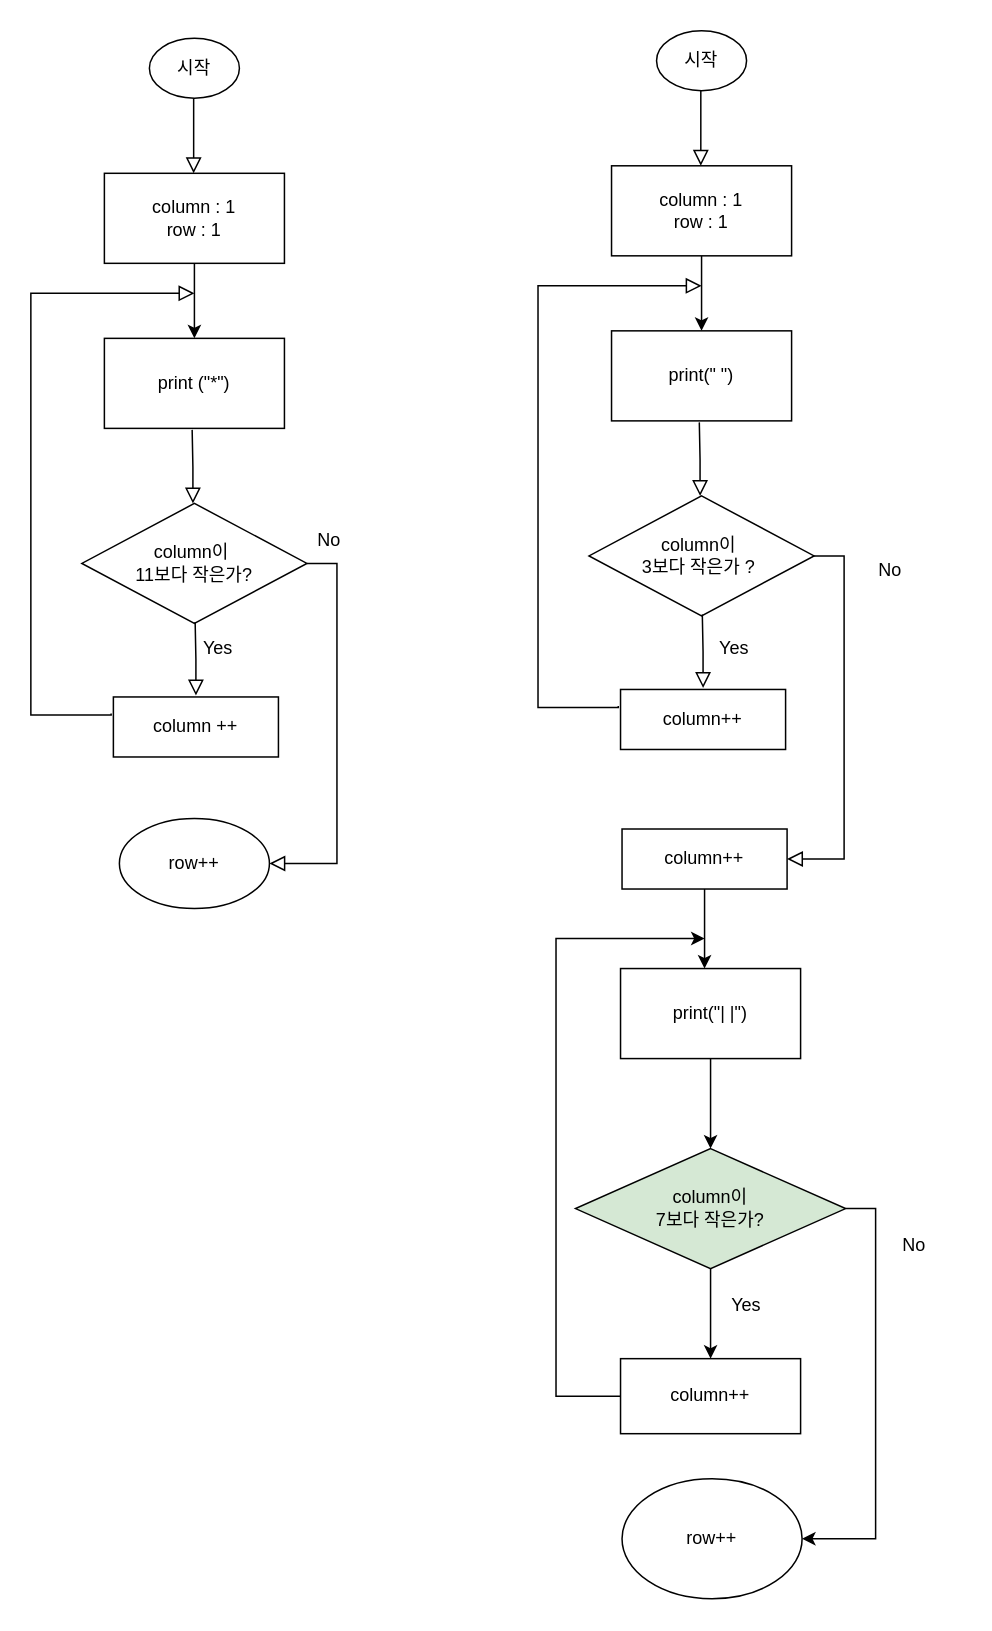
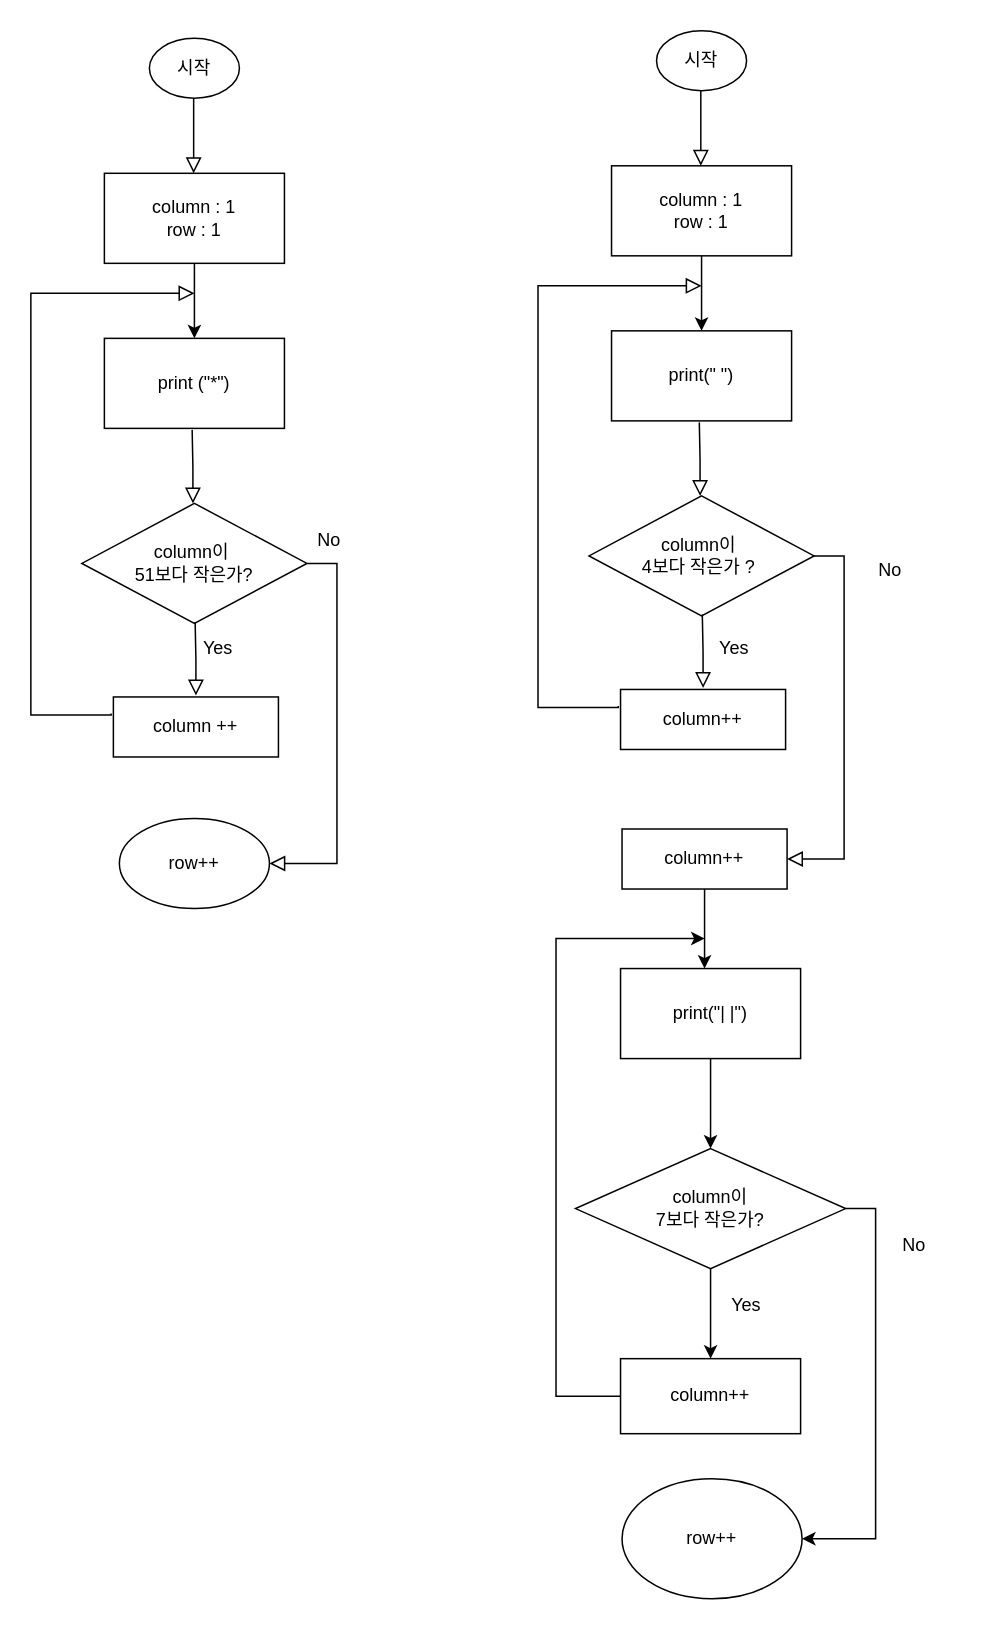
(701, 556) -> (701, 556)
(194, 563) -> (194, 563)
(710, 1208) -> (710, 1208)
